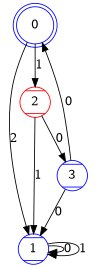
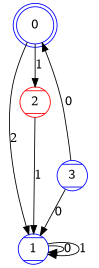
(52, 135) -> none
